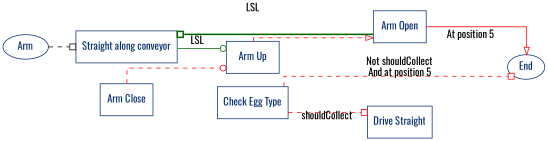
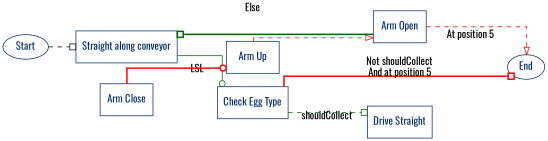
(253, 9) -> (253, 9)
(487, 27) -> (487, 27)
(26, 47) -> (26, 47)
(199, 49) -> (212, 56)
(166, 68) -> (166, 68)
(390, 76) -> (390, 76)
(324, 112) -> (324, 112)
